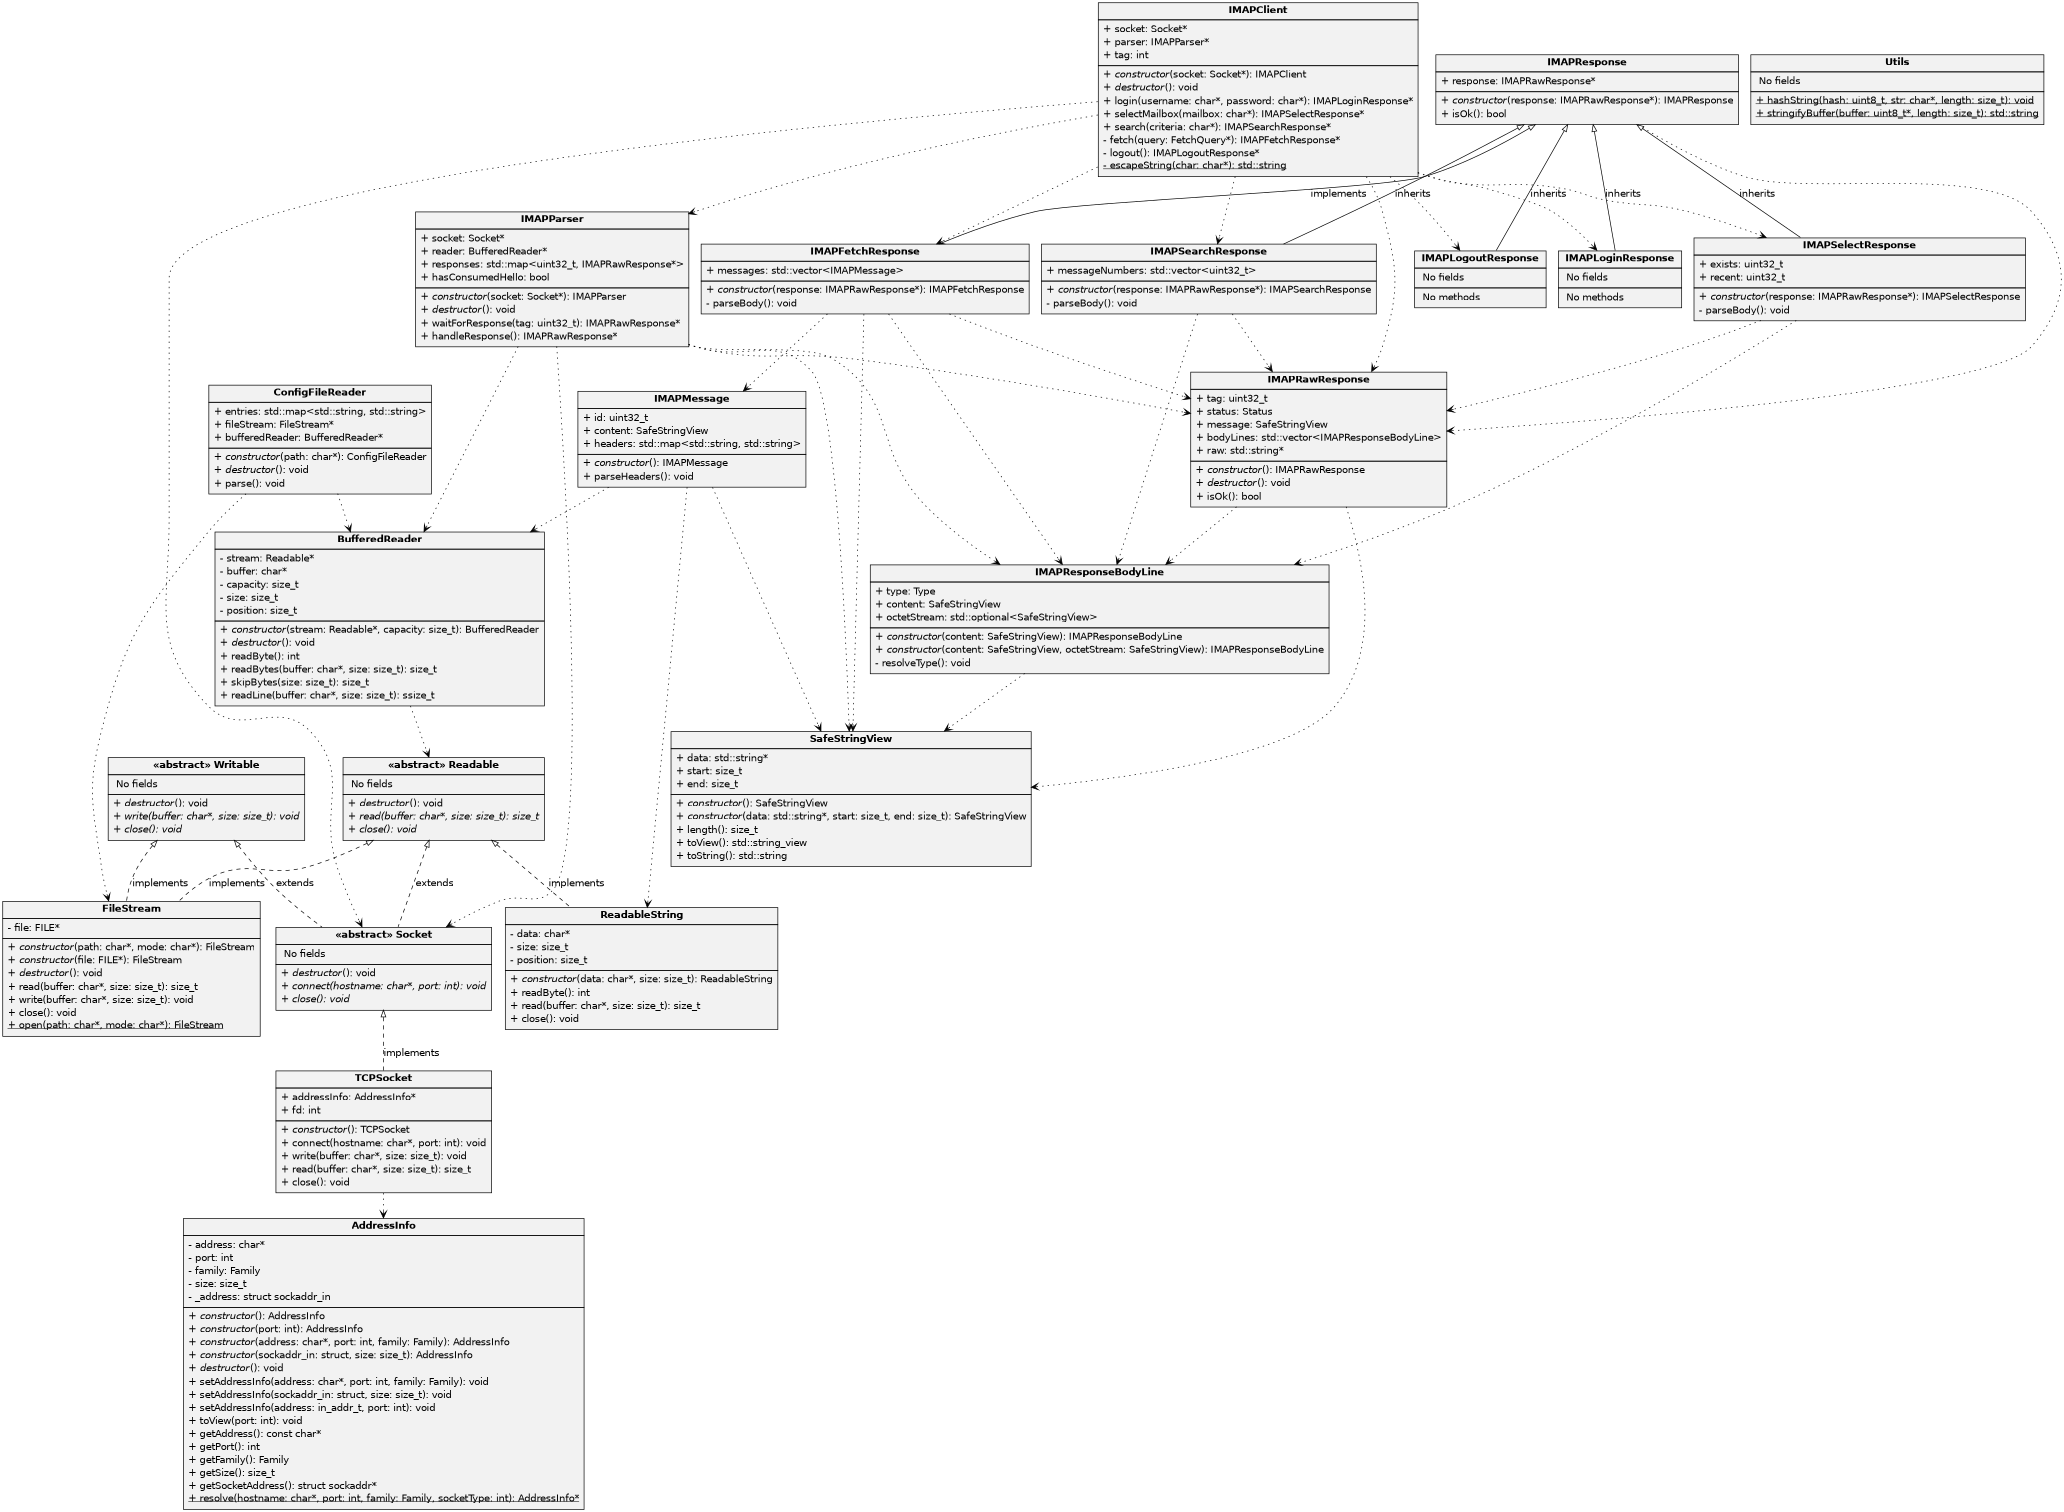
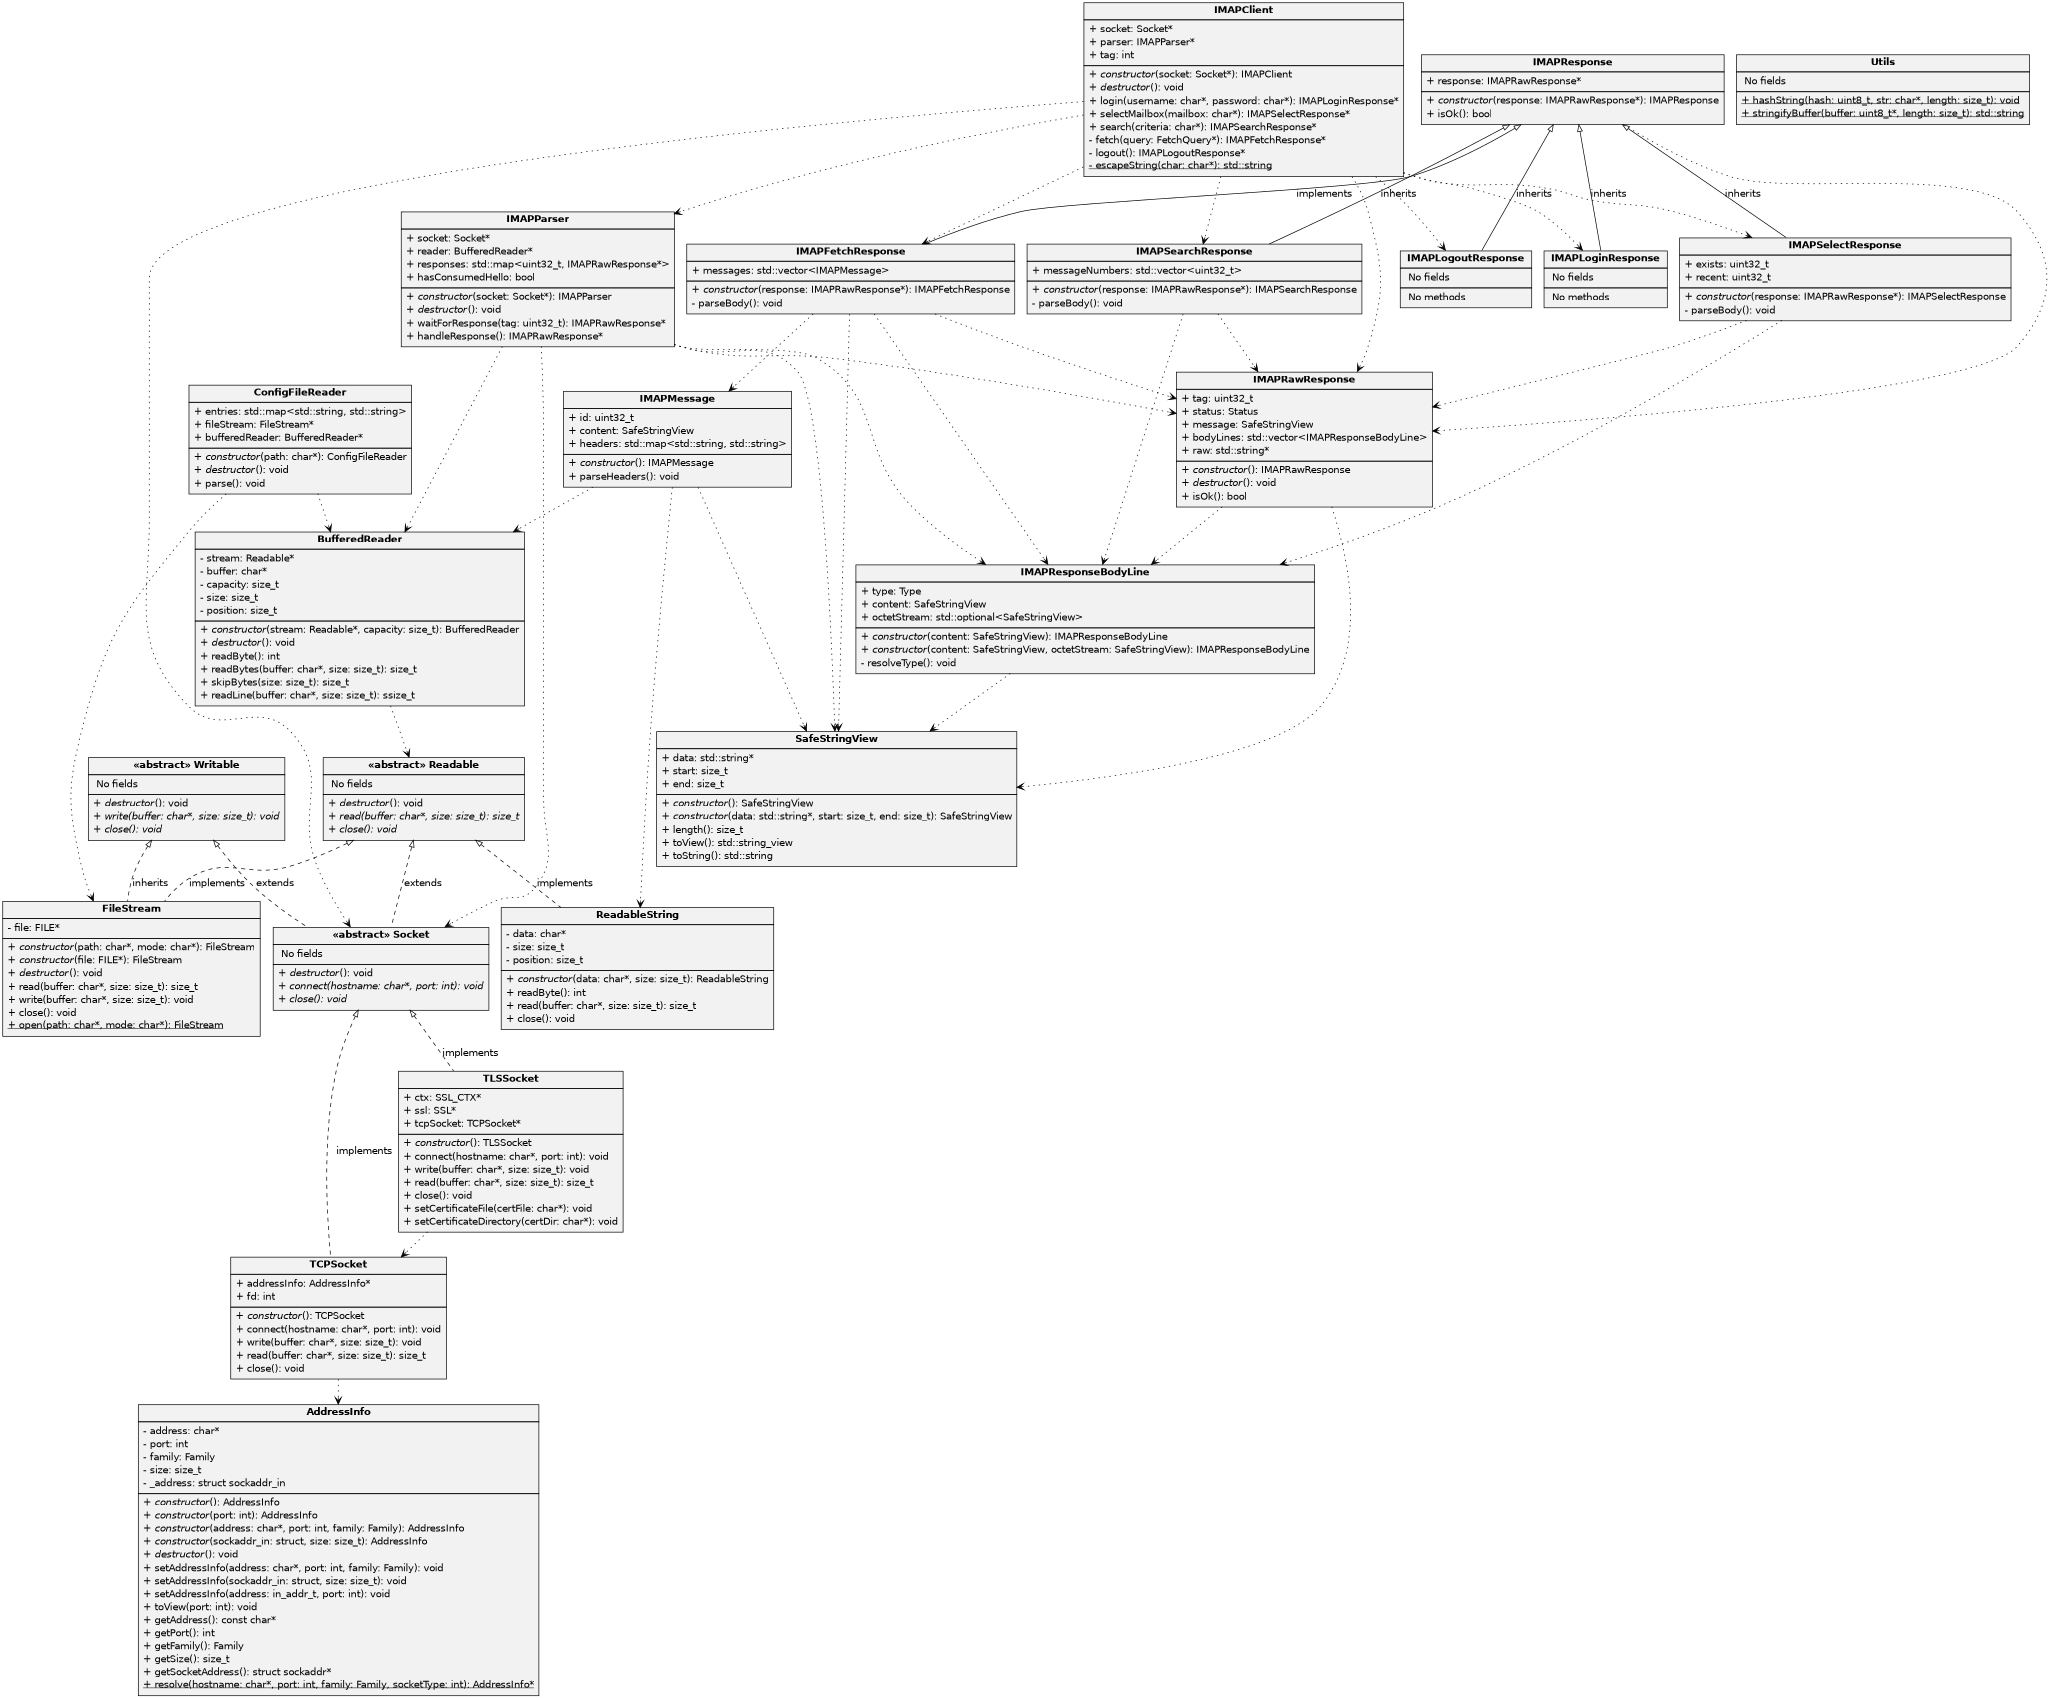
(160, 884) -> (150, 884)
none -> (511, 1151)
